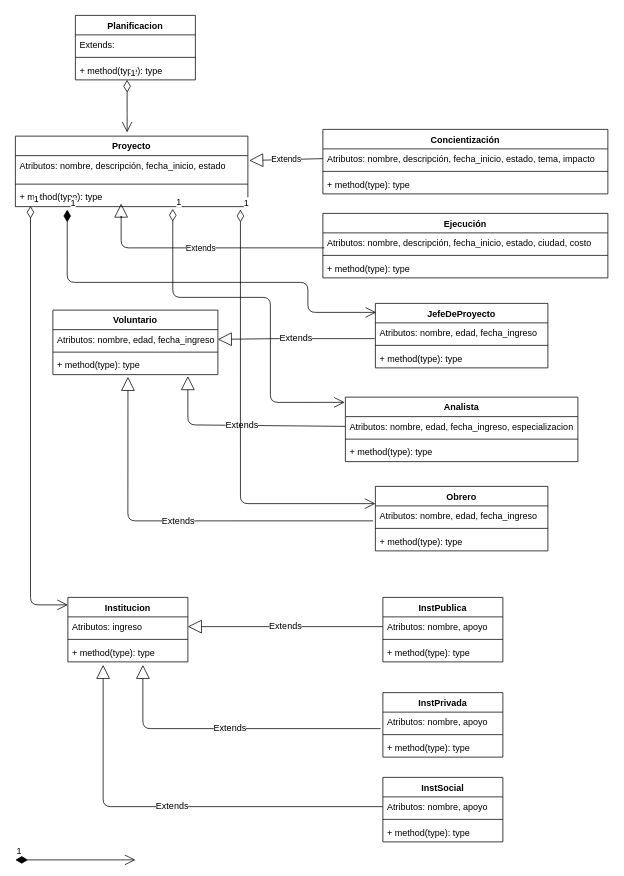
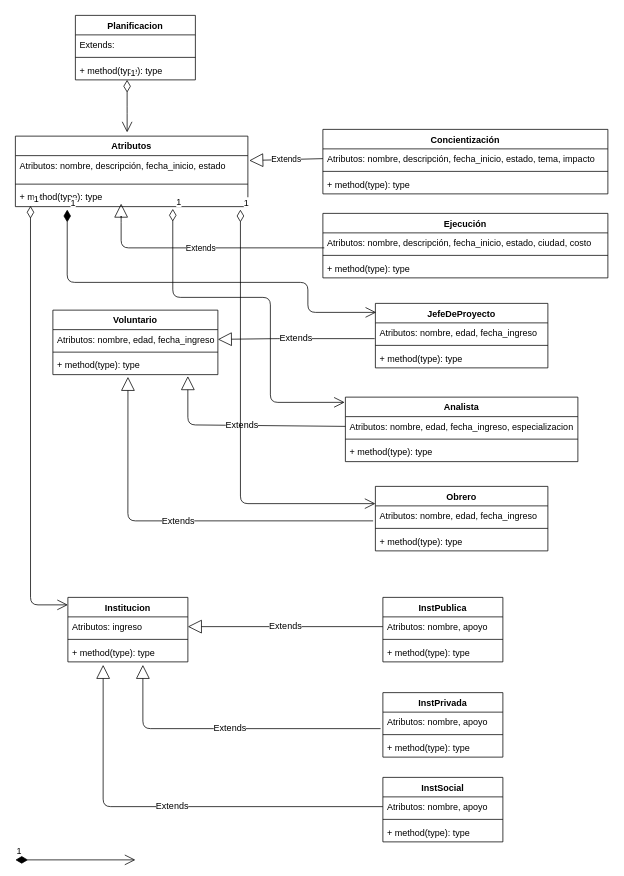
(131, 146) -> (131, 146)
